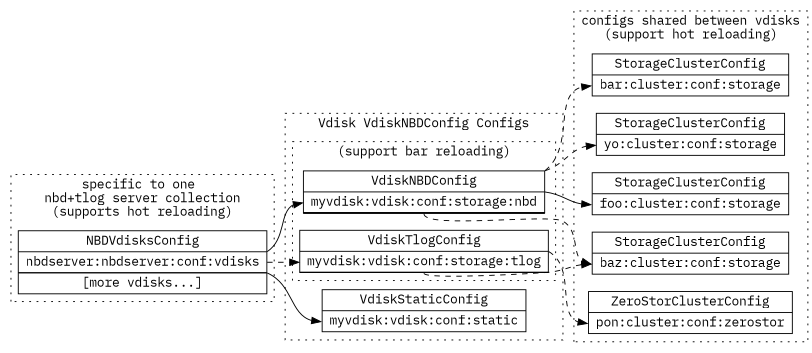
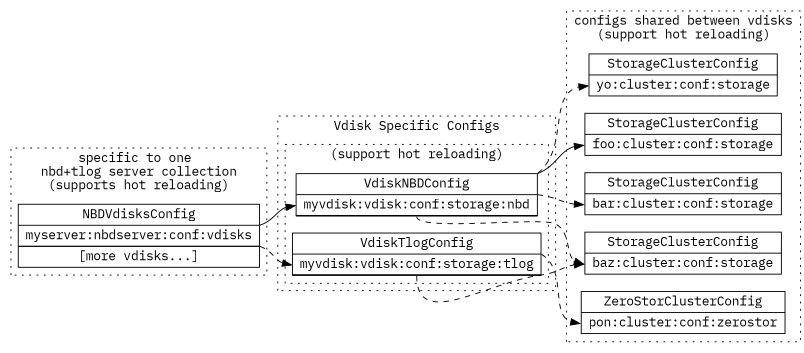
(424, 124) -> (417, 127)
(424, 152) -> (417, 155)
(143, 262) -> (139, 235)
(424, 311) -> none
